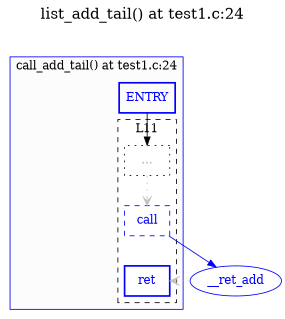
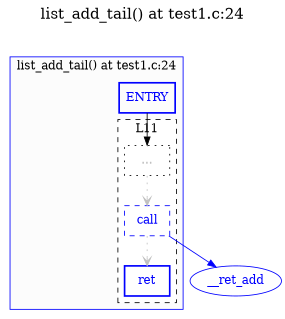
(97, 66) -> (97, 66)
(184, 281) -> (147, 247)
